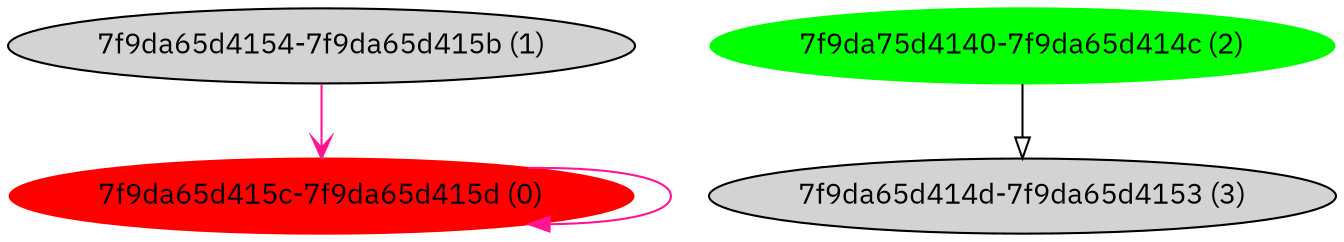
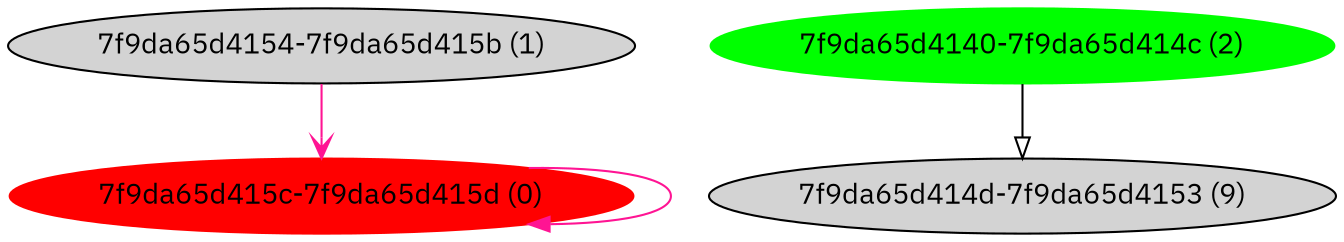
(1022, 46) -> (1022, 46)
(1022, 196) -> (1022, 196)
